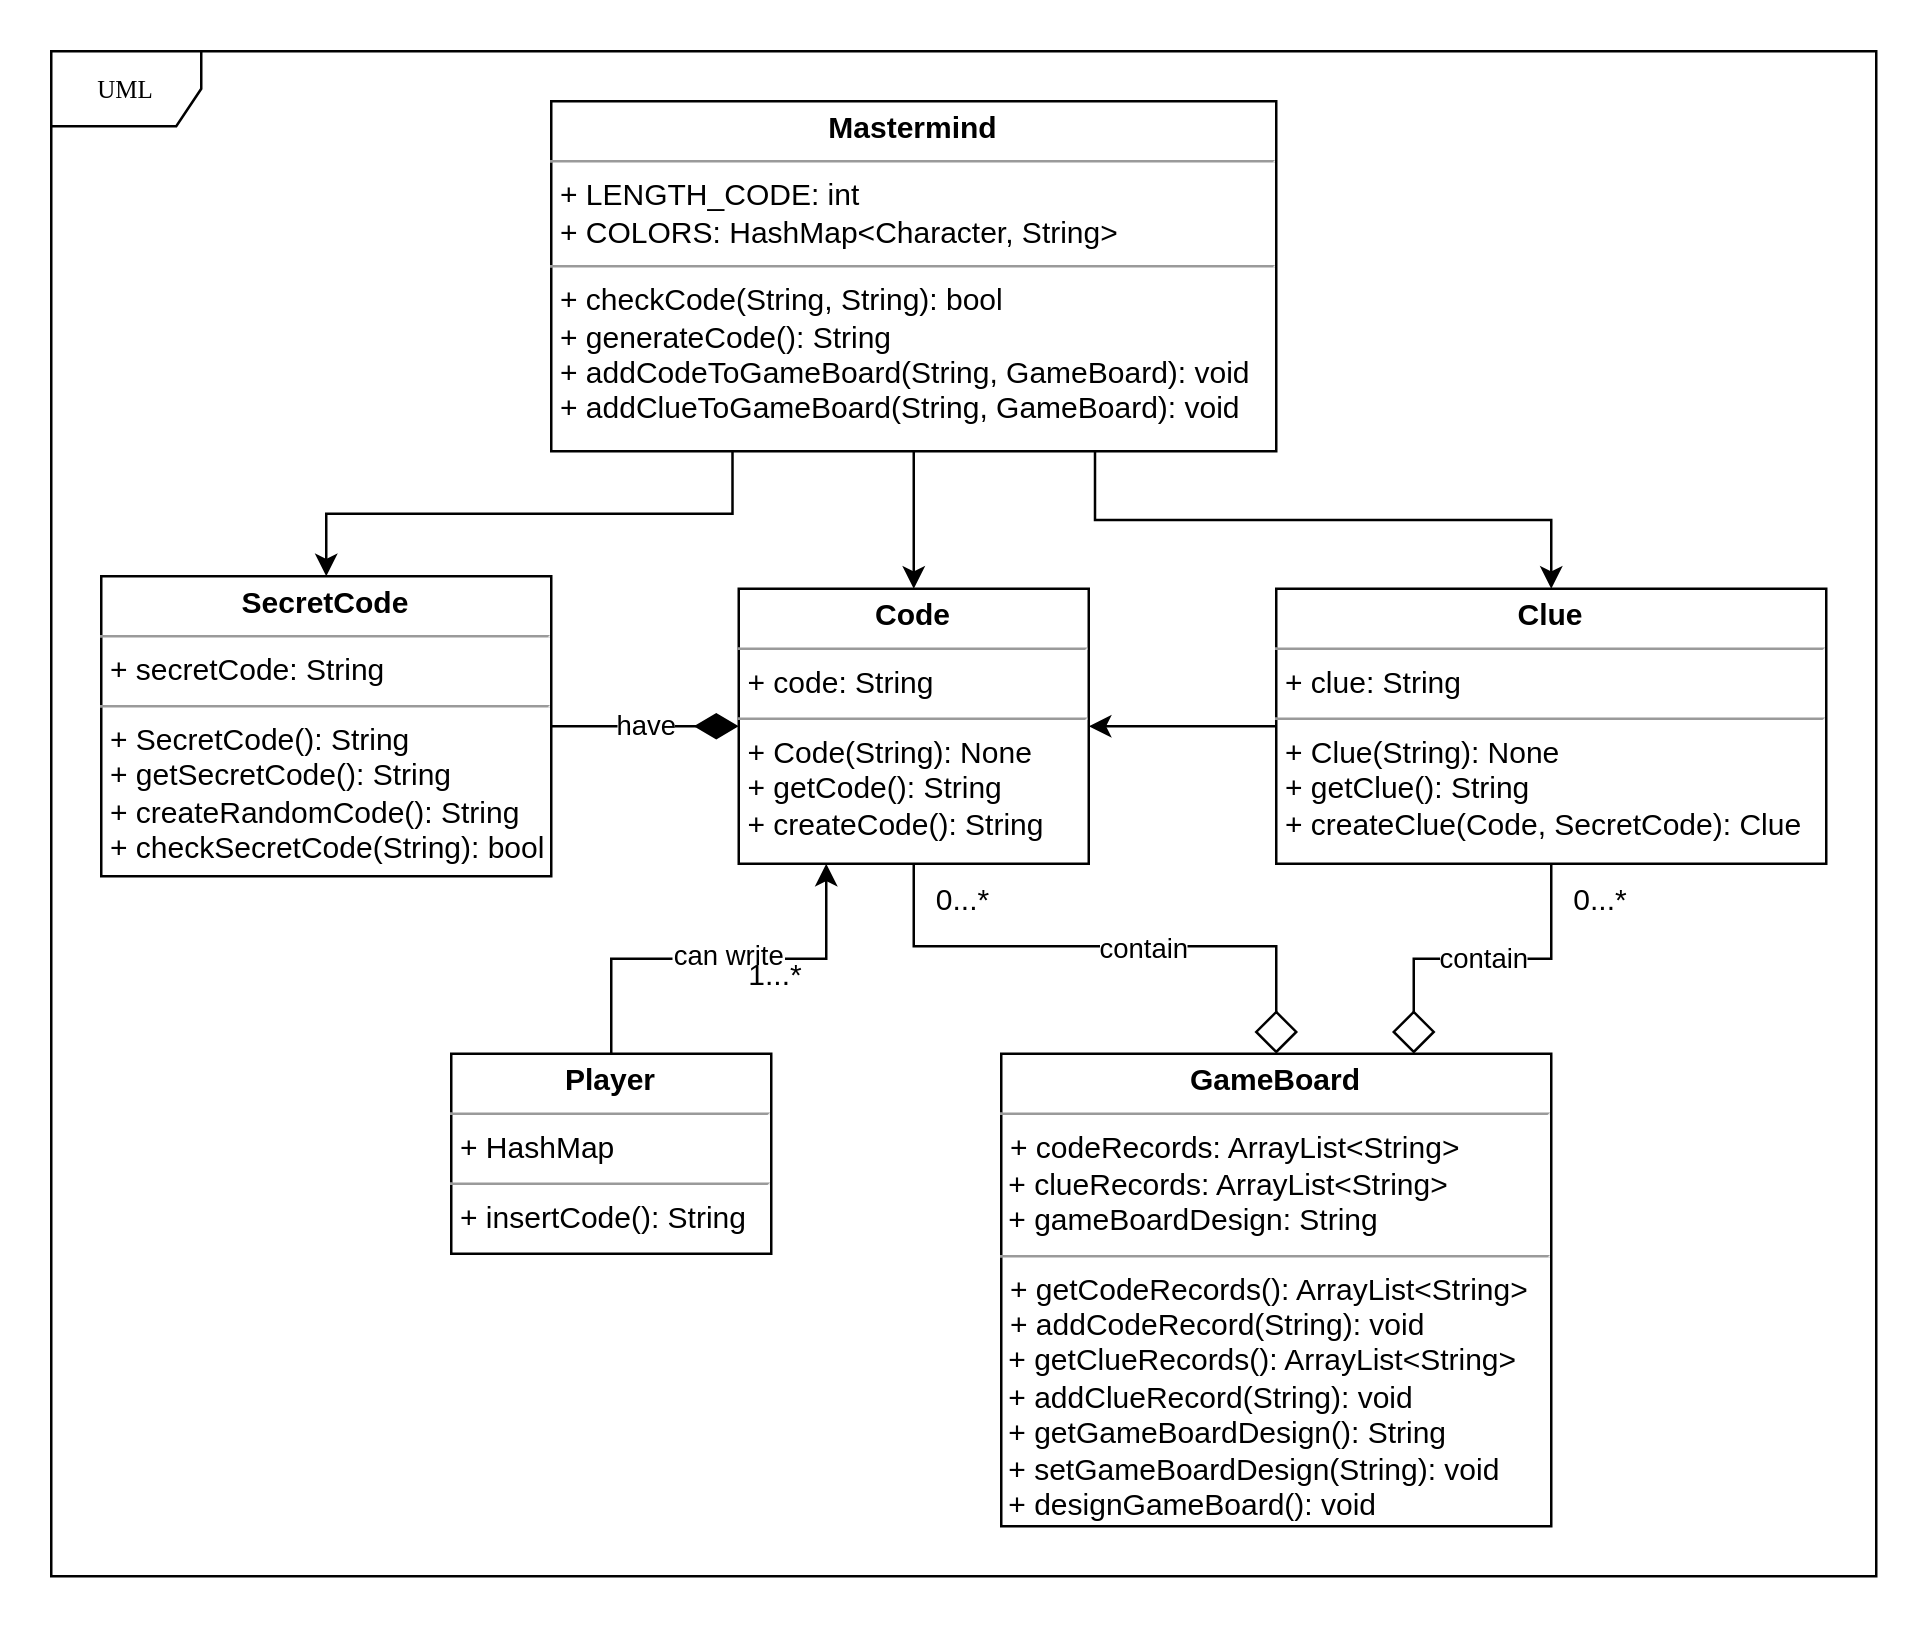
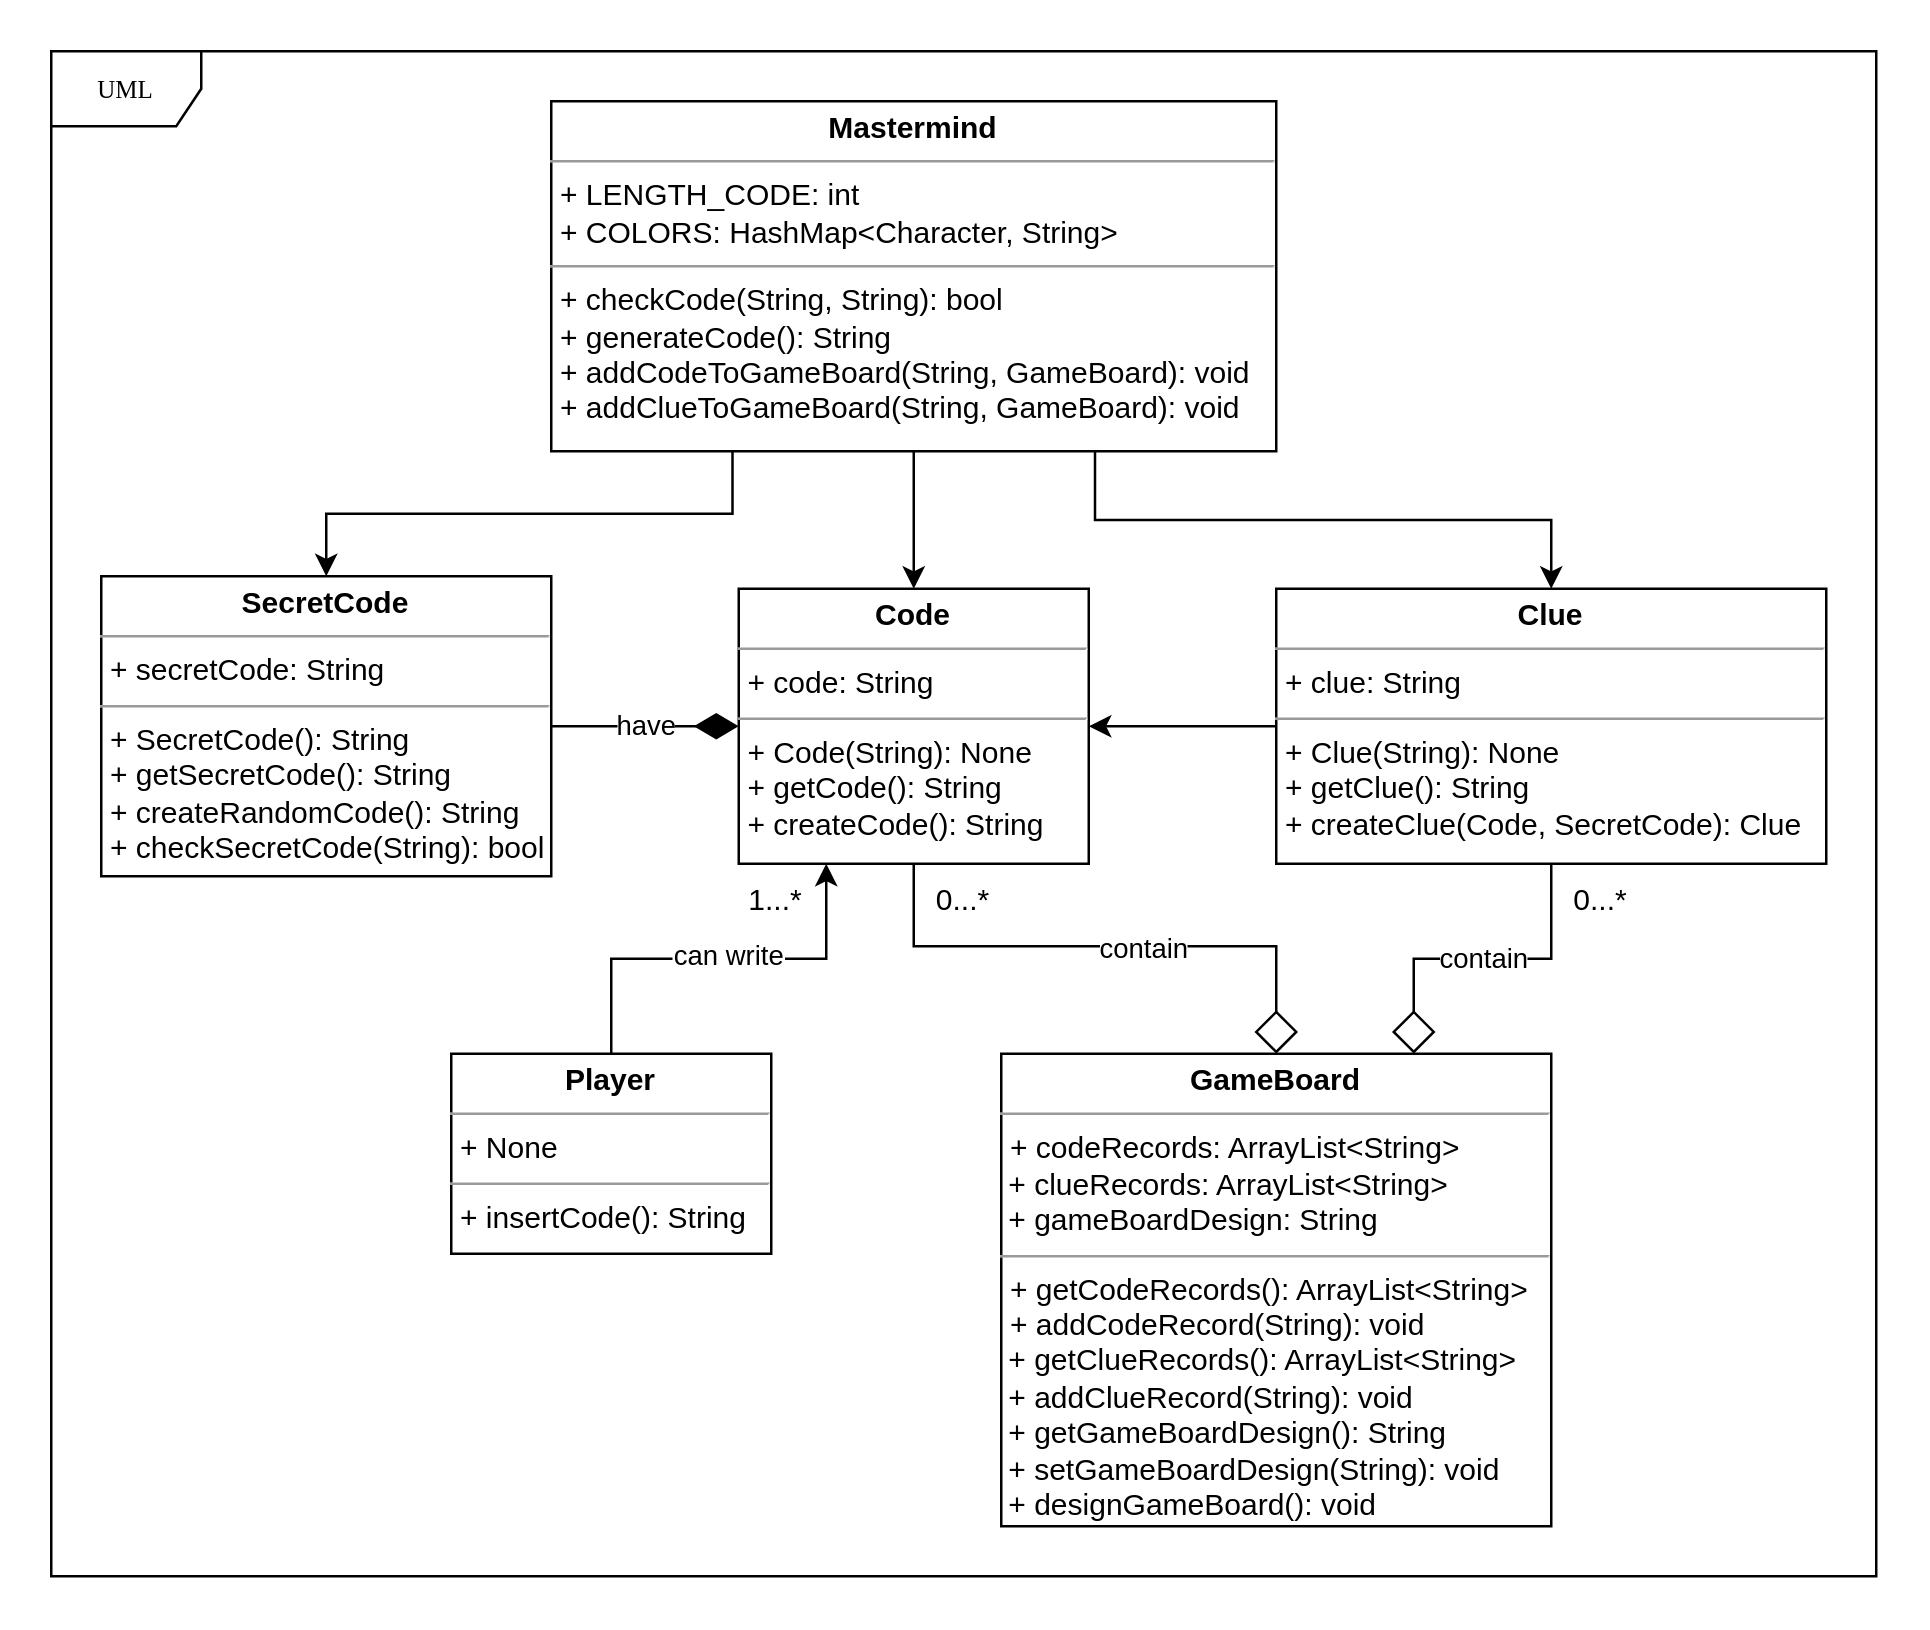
(776, 976) -> (776, 901)
(617, 1108) -> (617, 1108)
